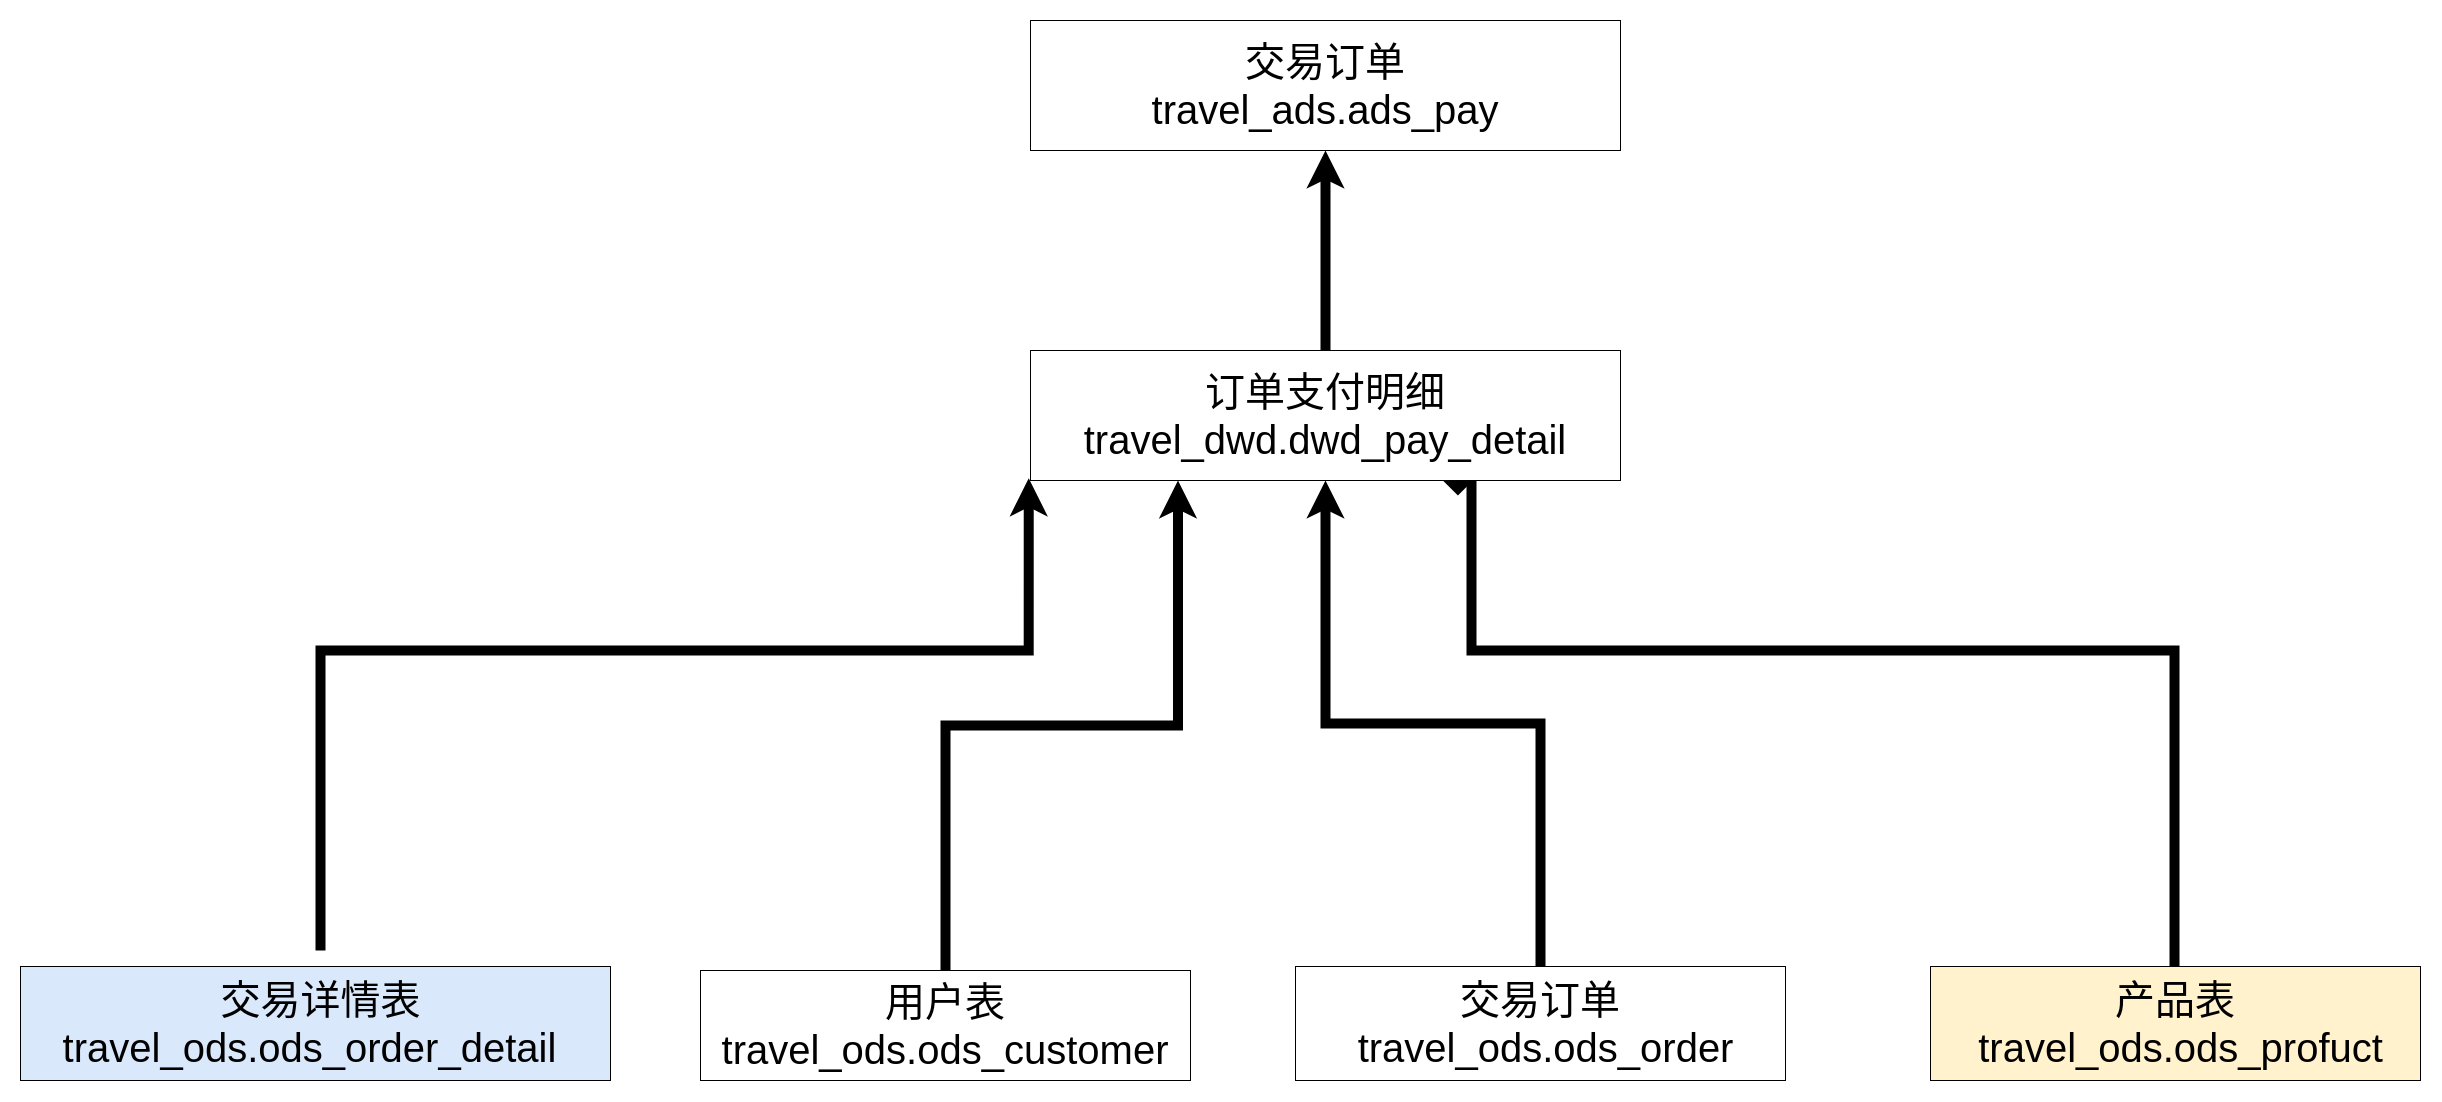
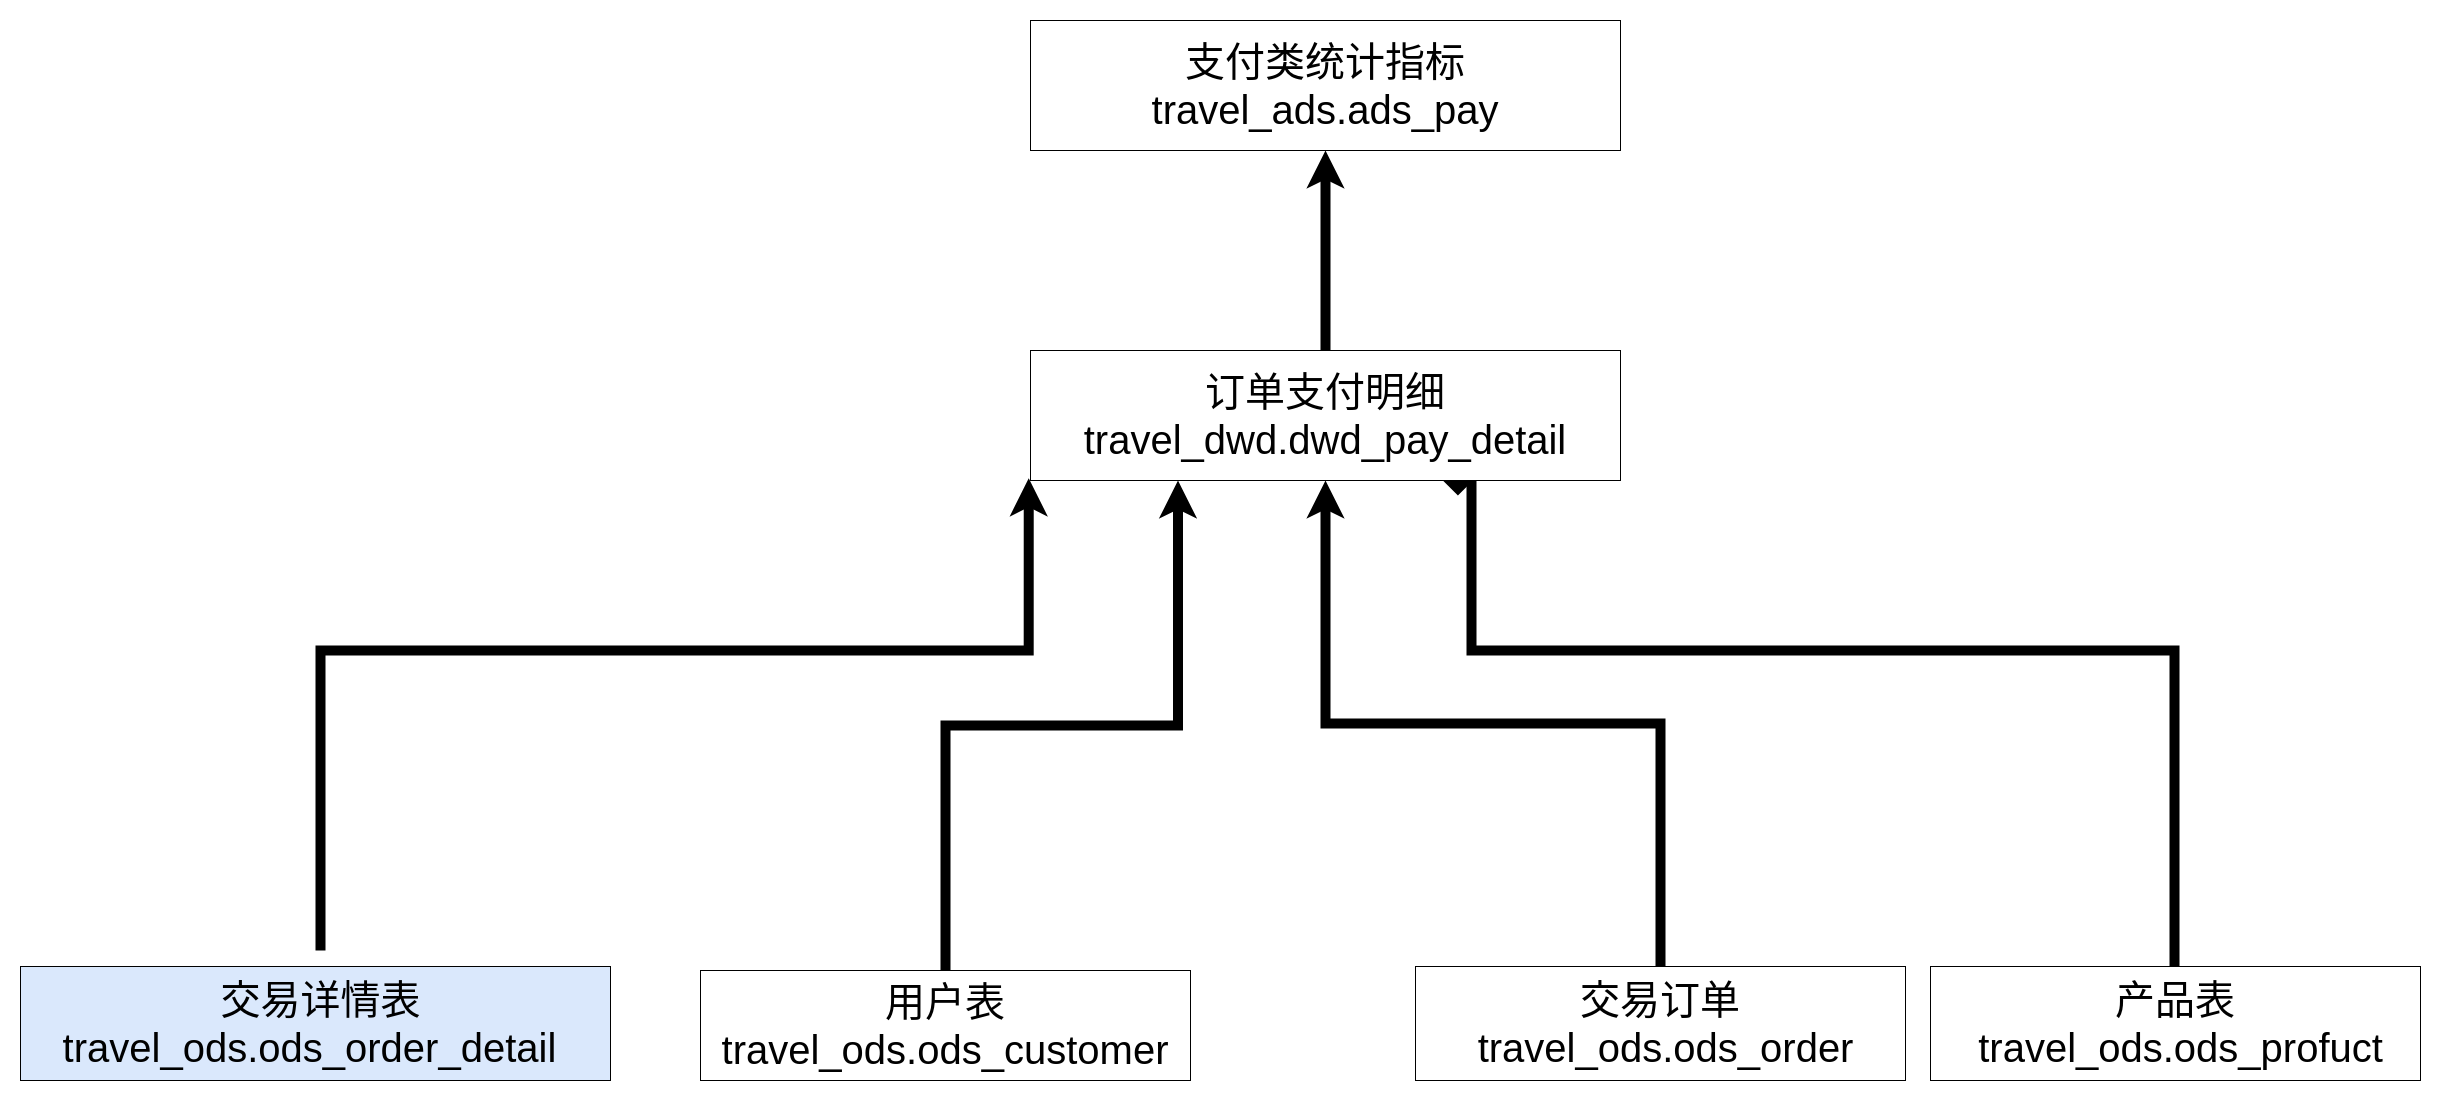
(1326, 86) -> (1326, 86)
(1541, 1024) -> (1661, 1024)
(2176, 1024) -> (2176, 1024)
